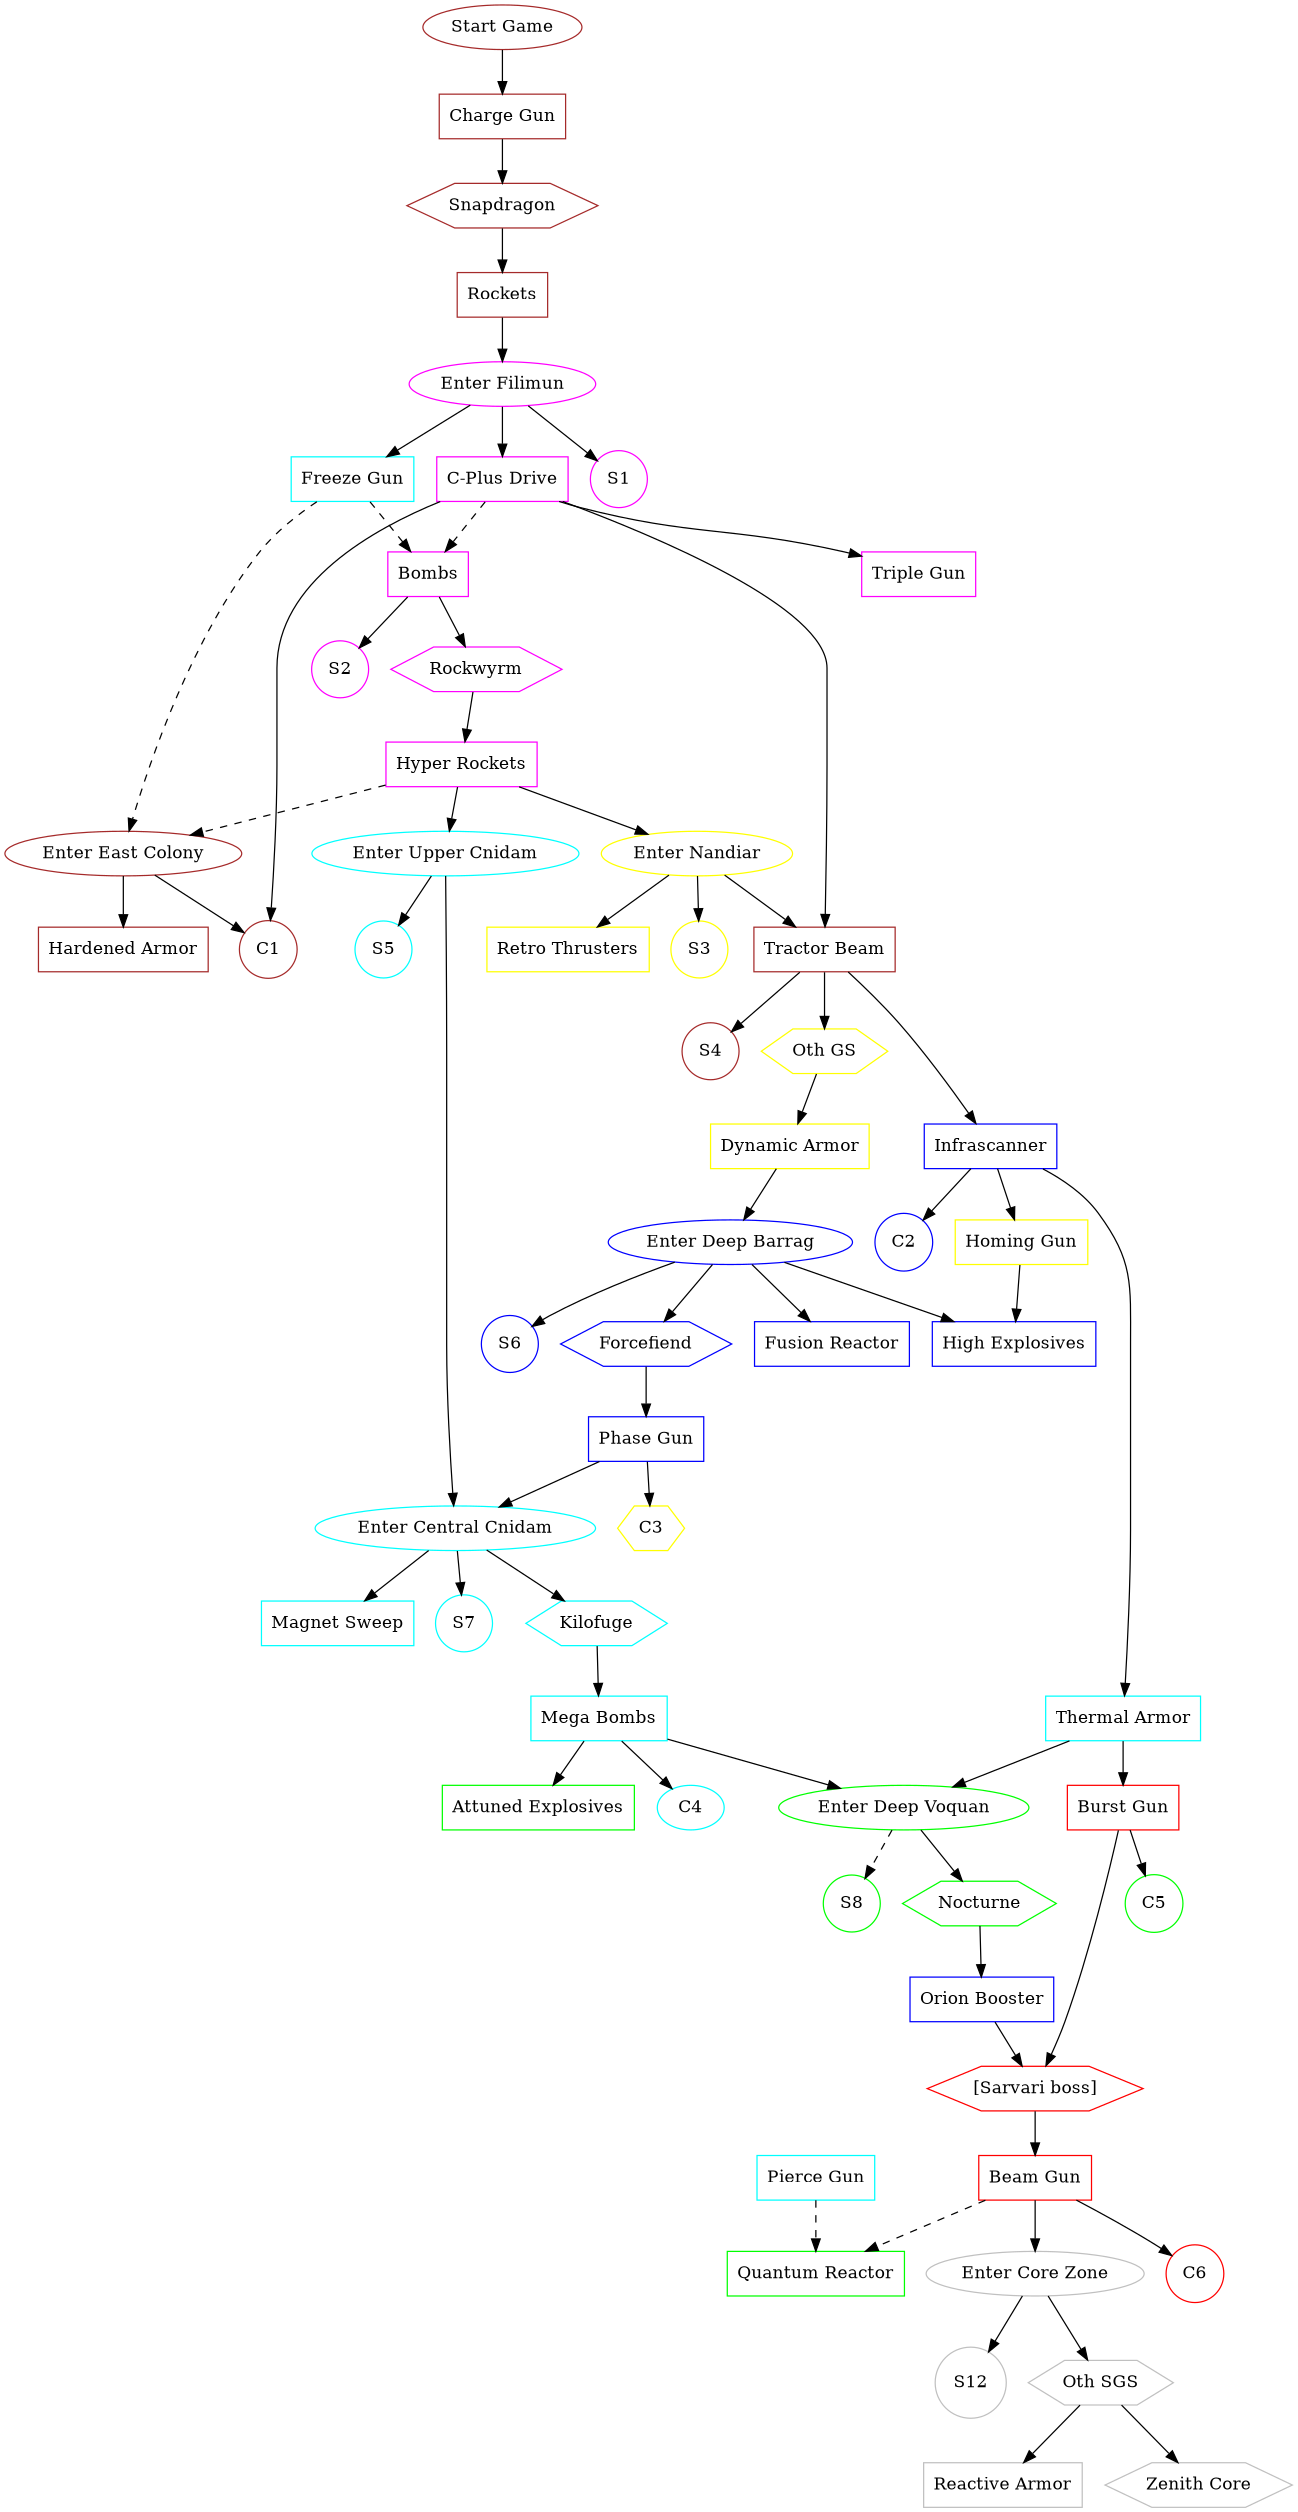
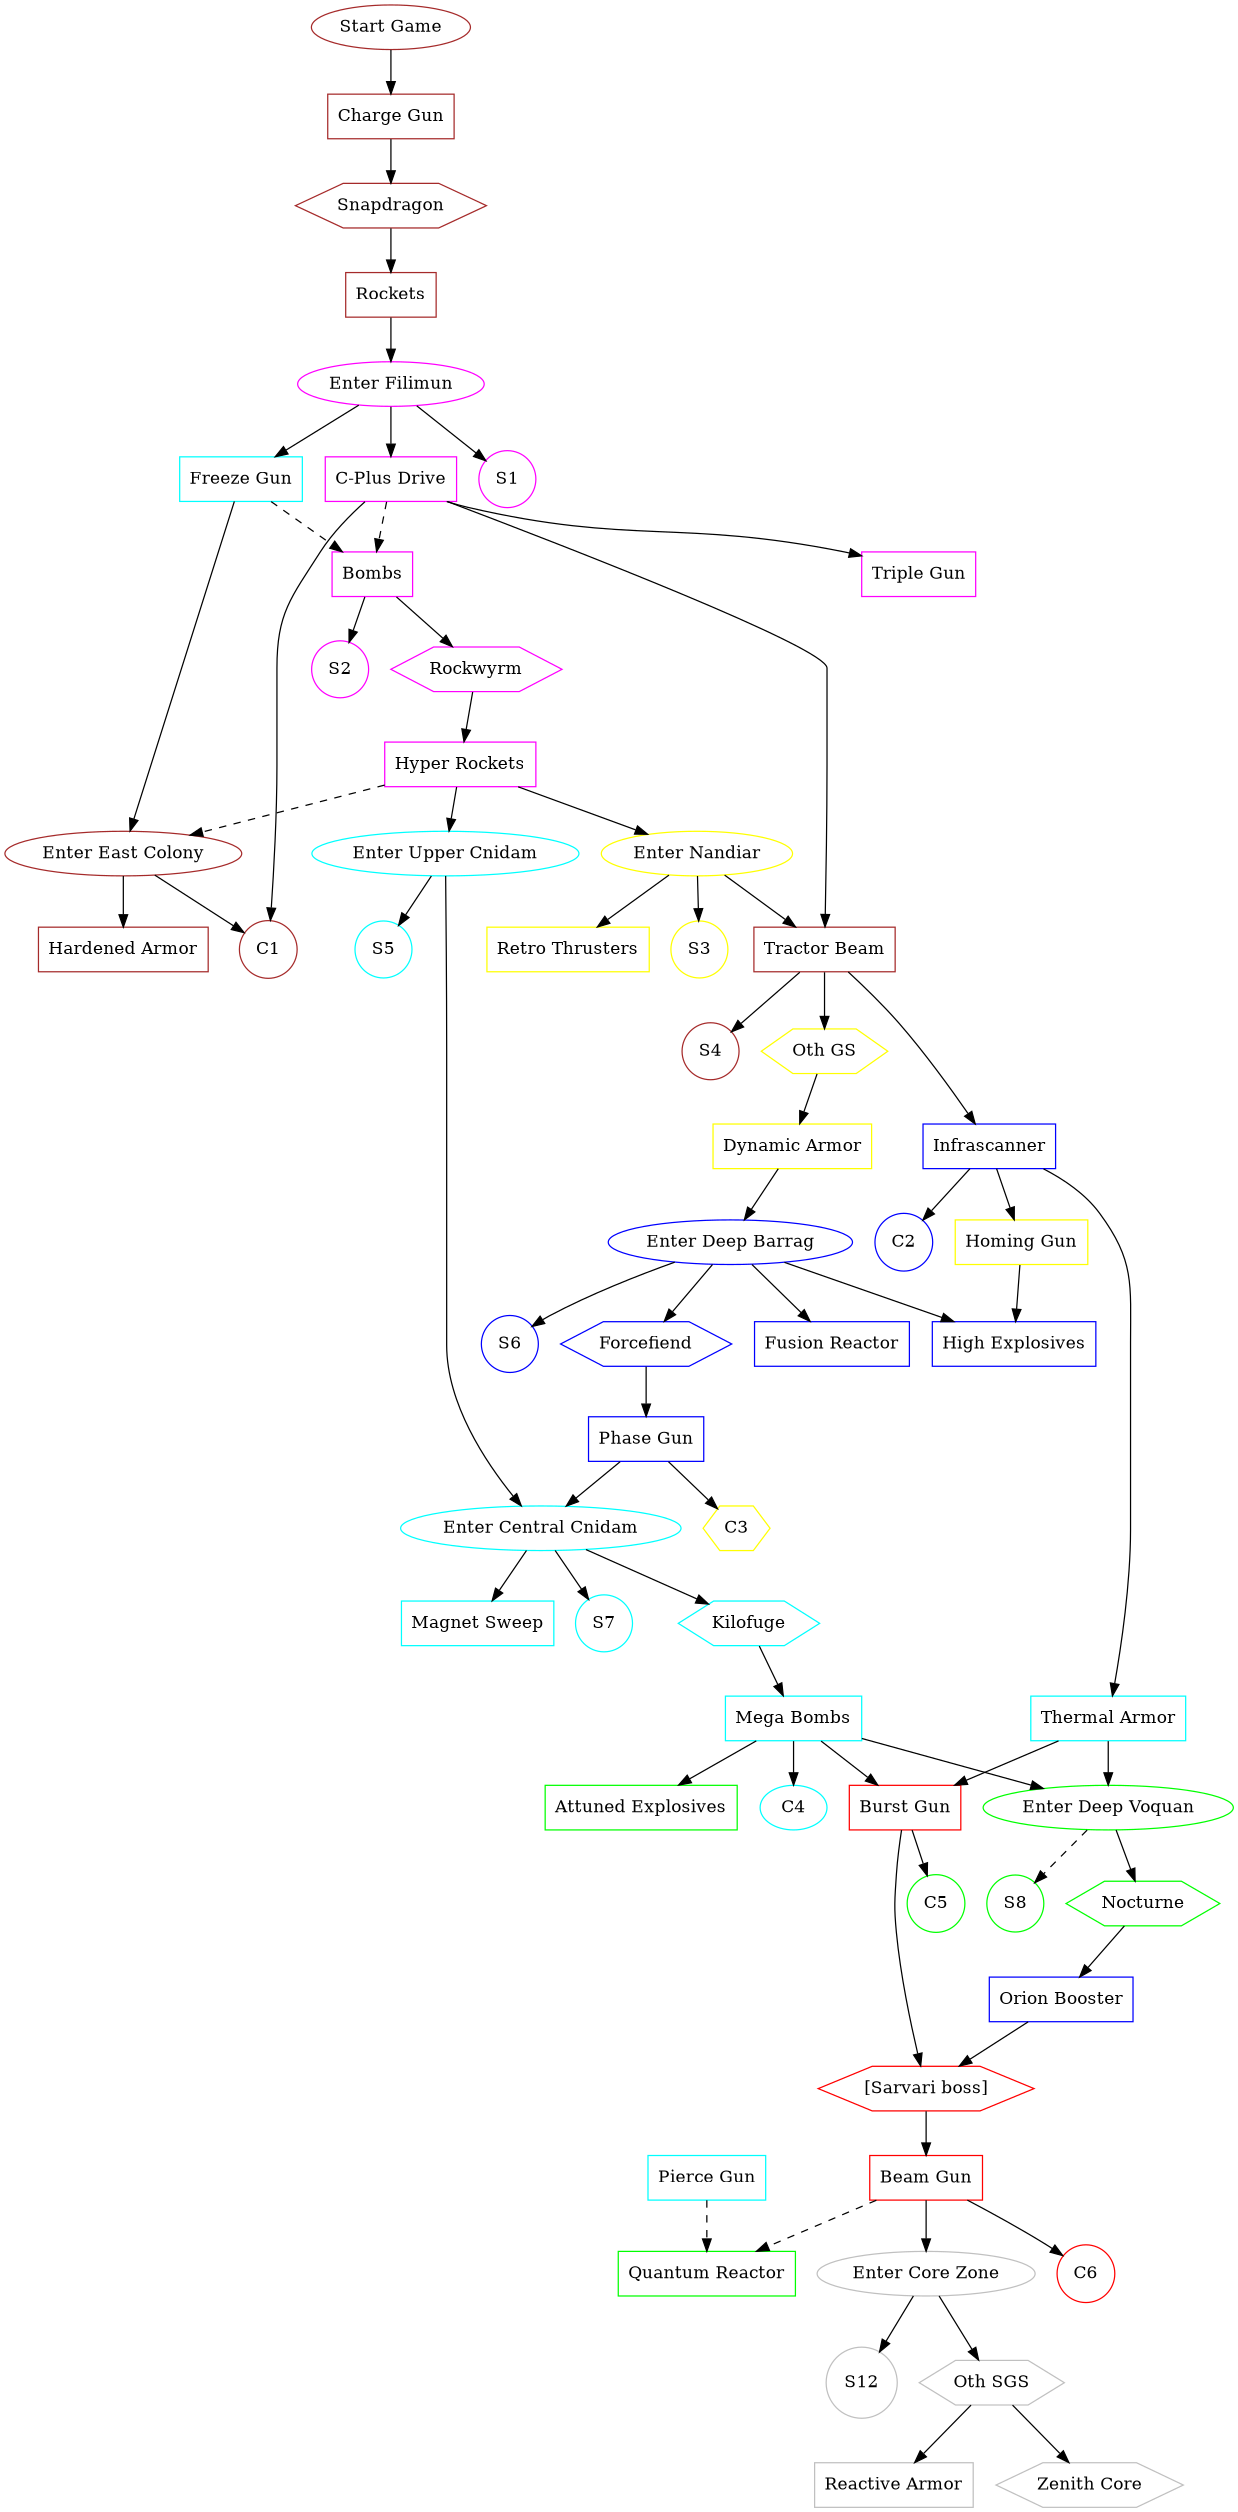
(201, 645) -> (184, 660)
none -> (844, 1759)
